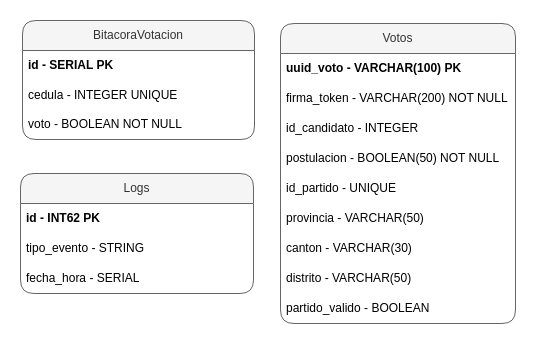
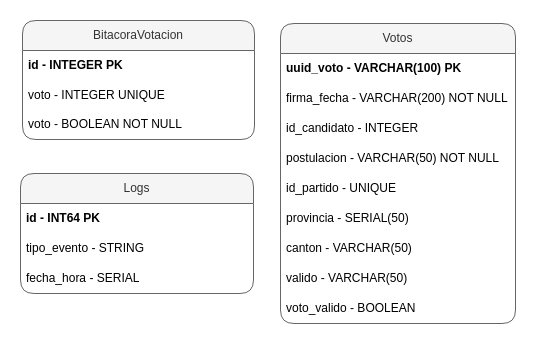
(69, 66) -> (73, 66)
(100, 96) -> (94, 96)
(396, 99) -> (396, 99)
(391, 159) -> (391, 159)
(64, 219) -> (64, 219)
(358, 219) -> (354, 219)
(351, 249) -> (351, 249)
(356, 279) -> (349, 279)
(359, 309) -> (351, 309)
